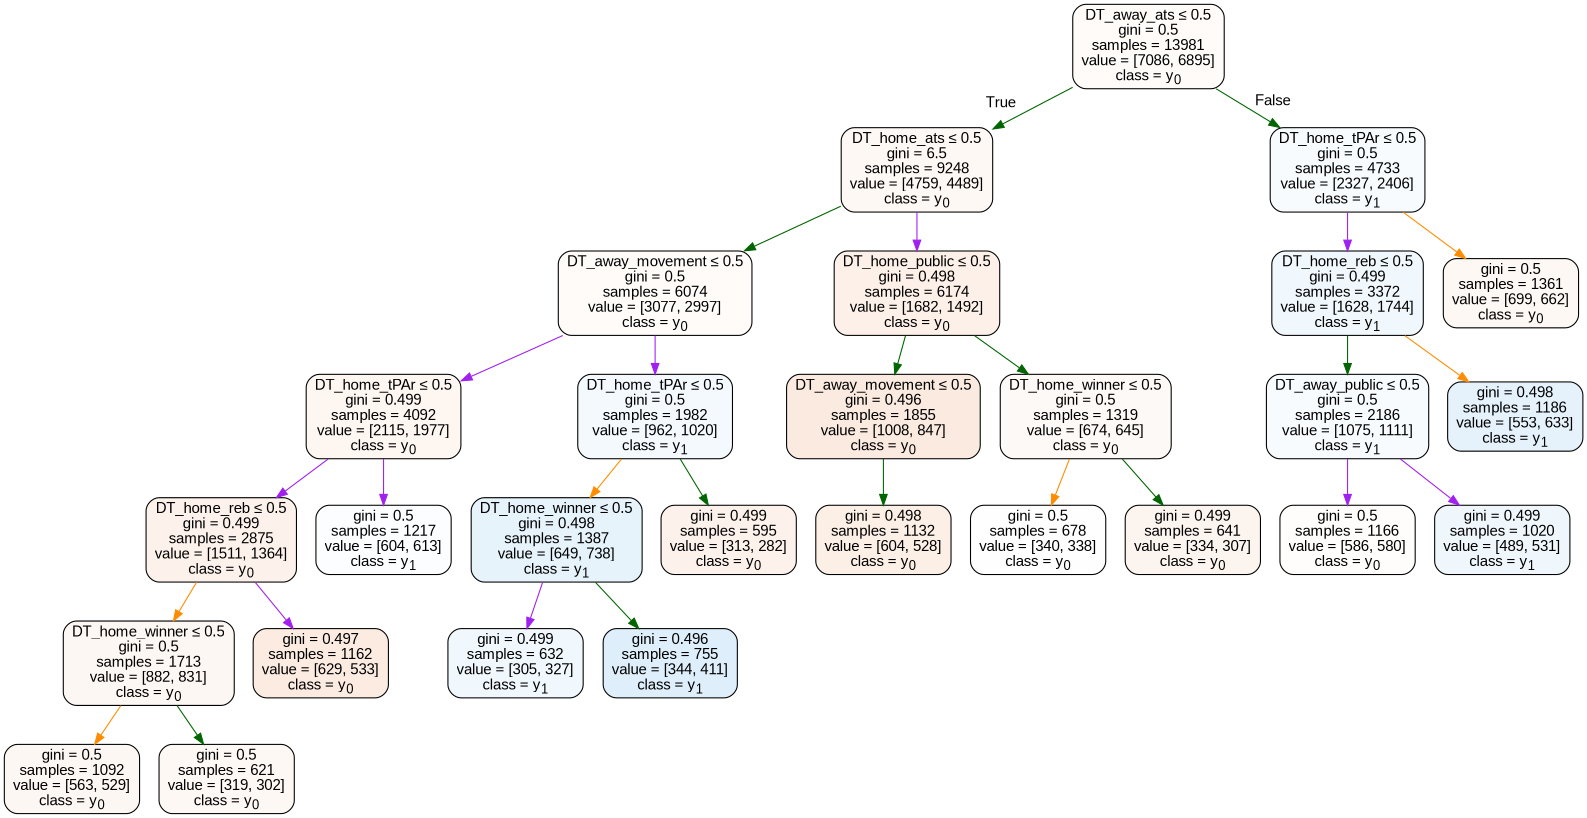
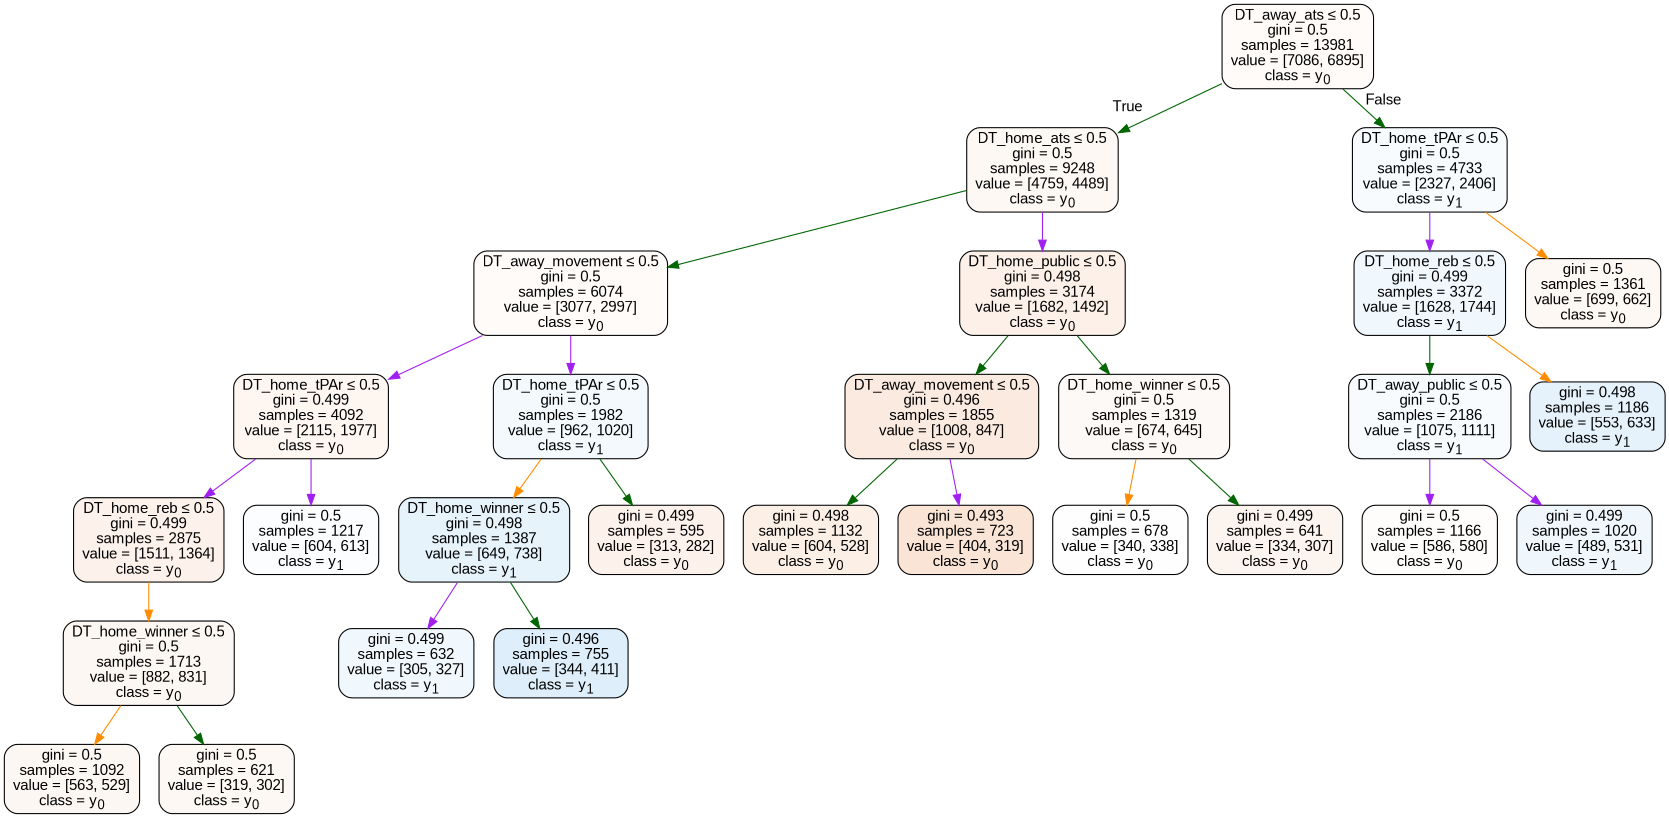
(917, 154) -> (1042, 154)
(917, 292) -> (1042, 292)
none -> (966, 540)
(321, 663) -> none
